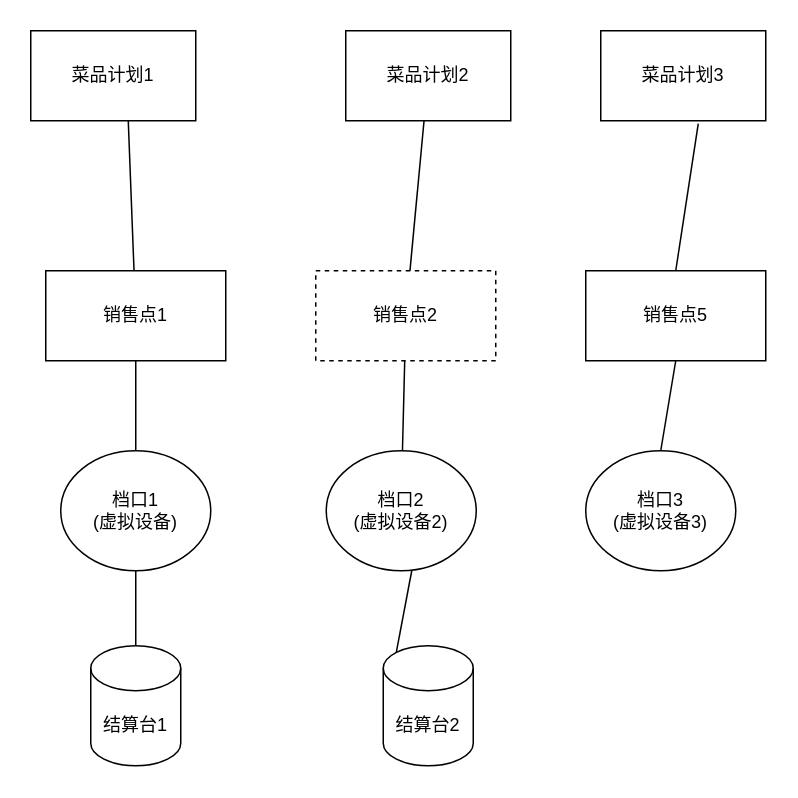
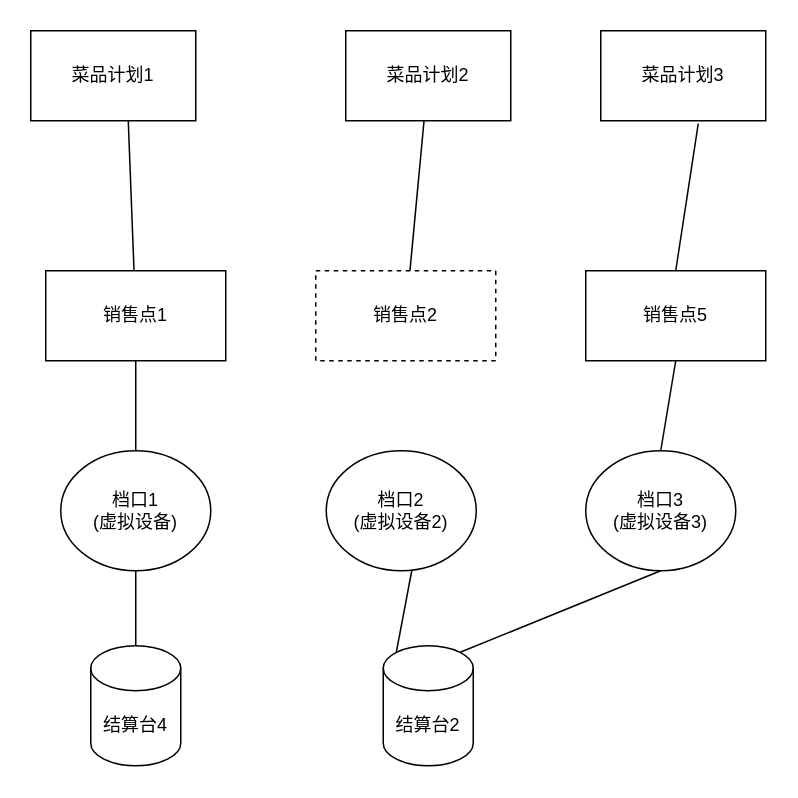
(404, 406) -> none
none -> (560, 612)
(136, 725) -> (136, 725)
